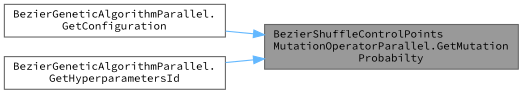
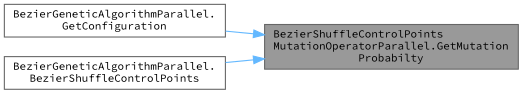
(115, 73) -> (115, 73)
